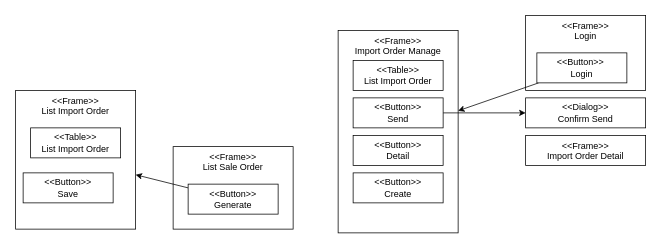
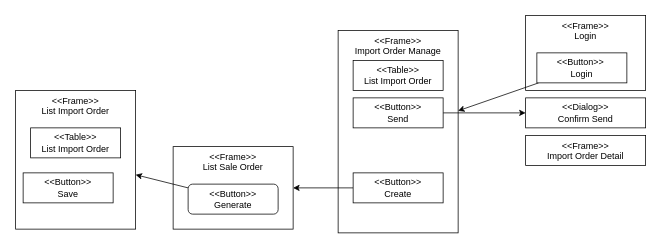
(398, 150) -> none
none -> (299, 188)
(233, 199) -> (233, 199)
